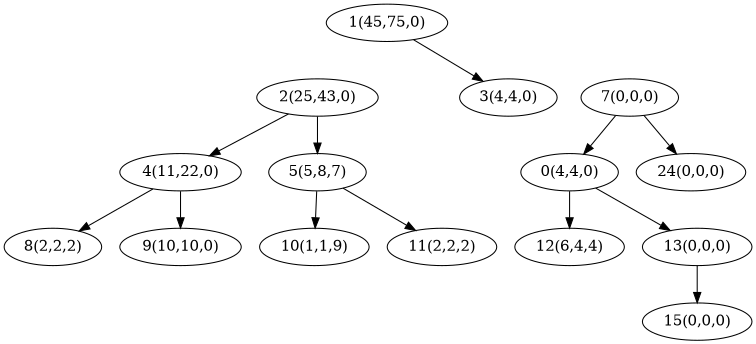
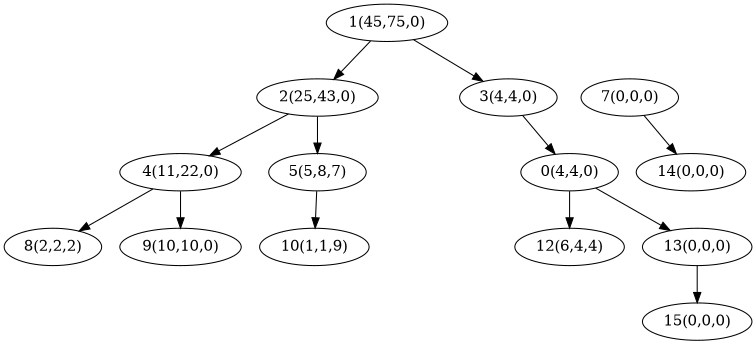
none -> (356, 56)
(603, 131) -> (535, 131)
(691, 172) -> (691, 172)
(442, 247) -> none
